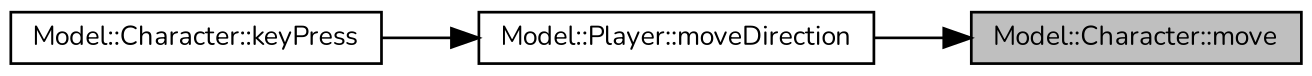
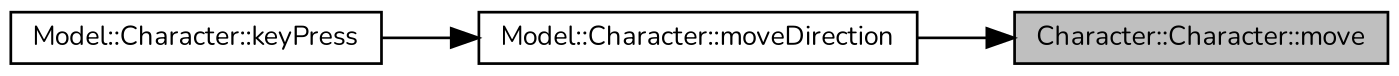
(676, 38) -> (698, 38)
(1136, 38) -> (1201, 38)
